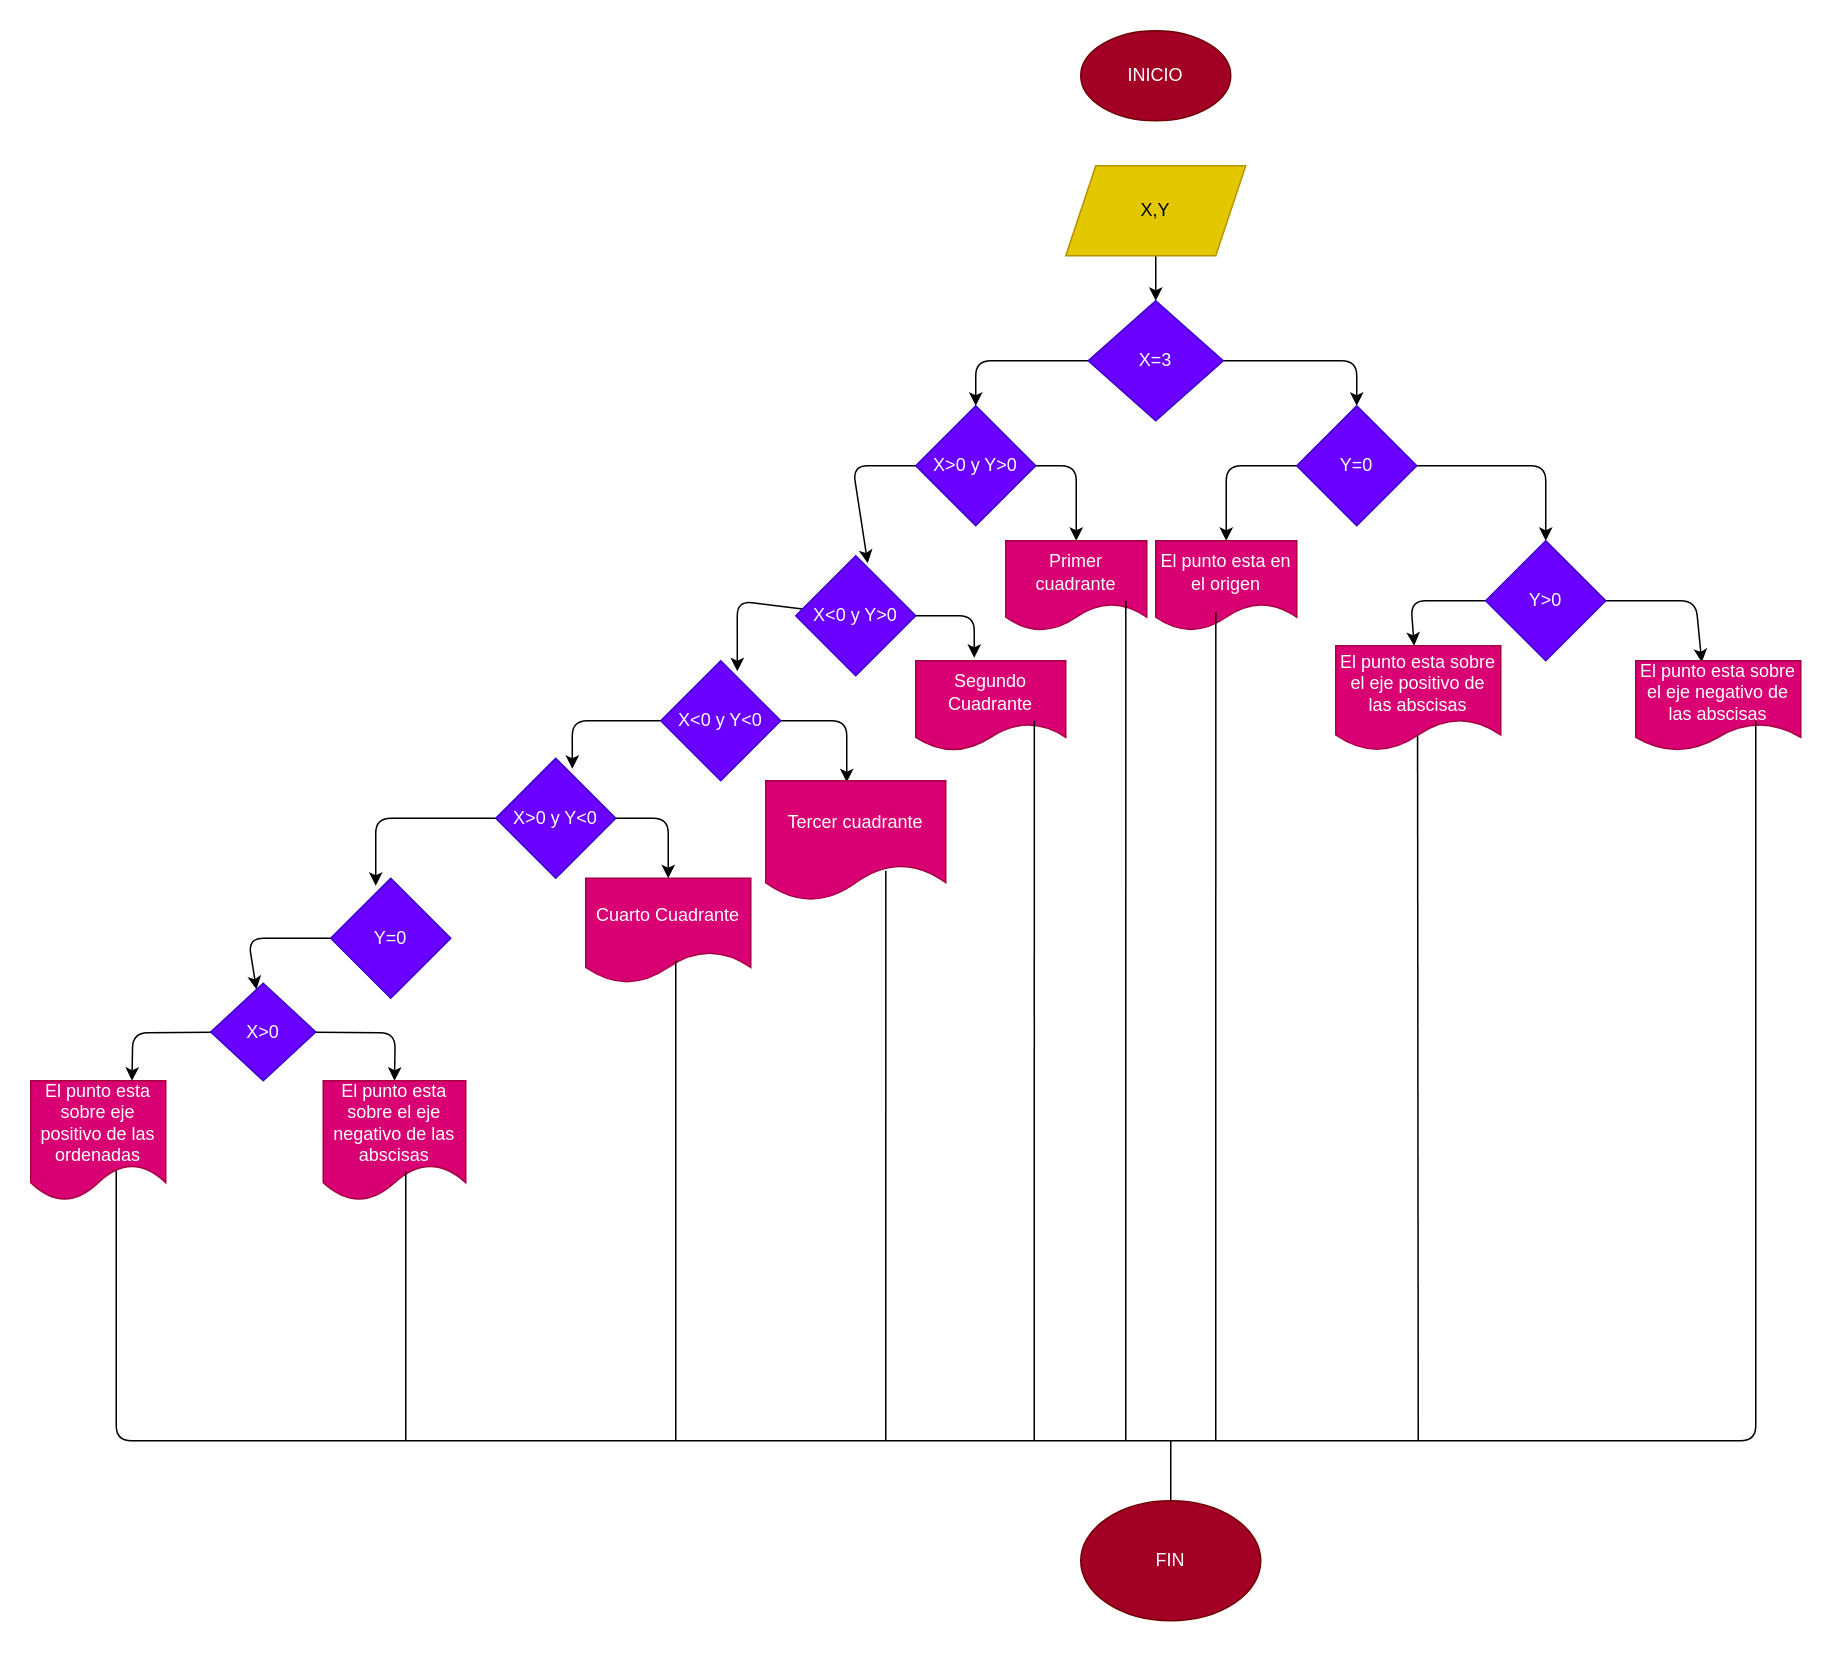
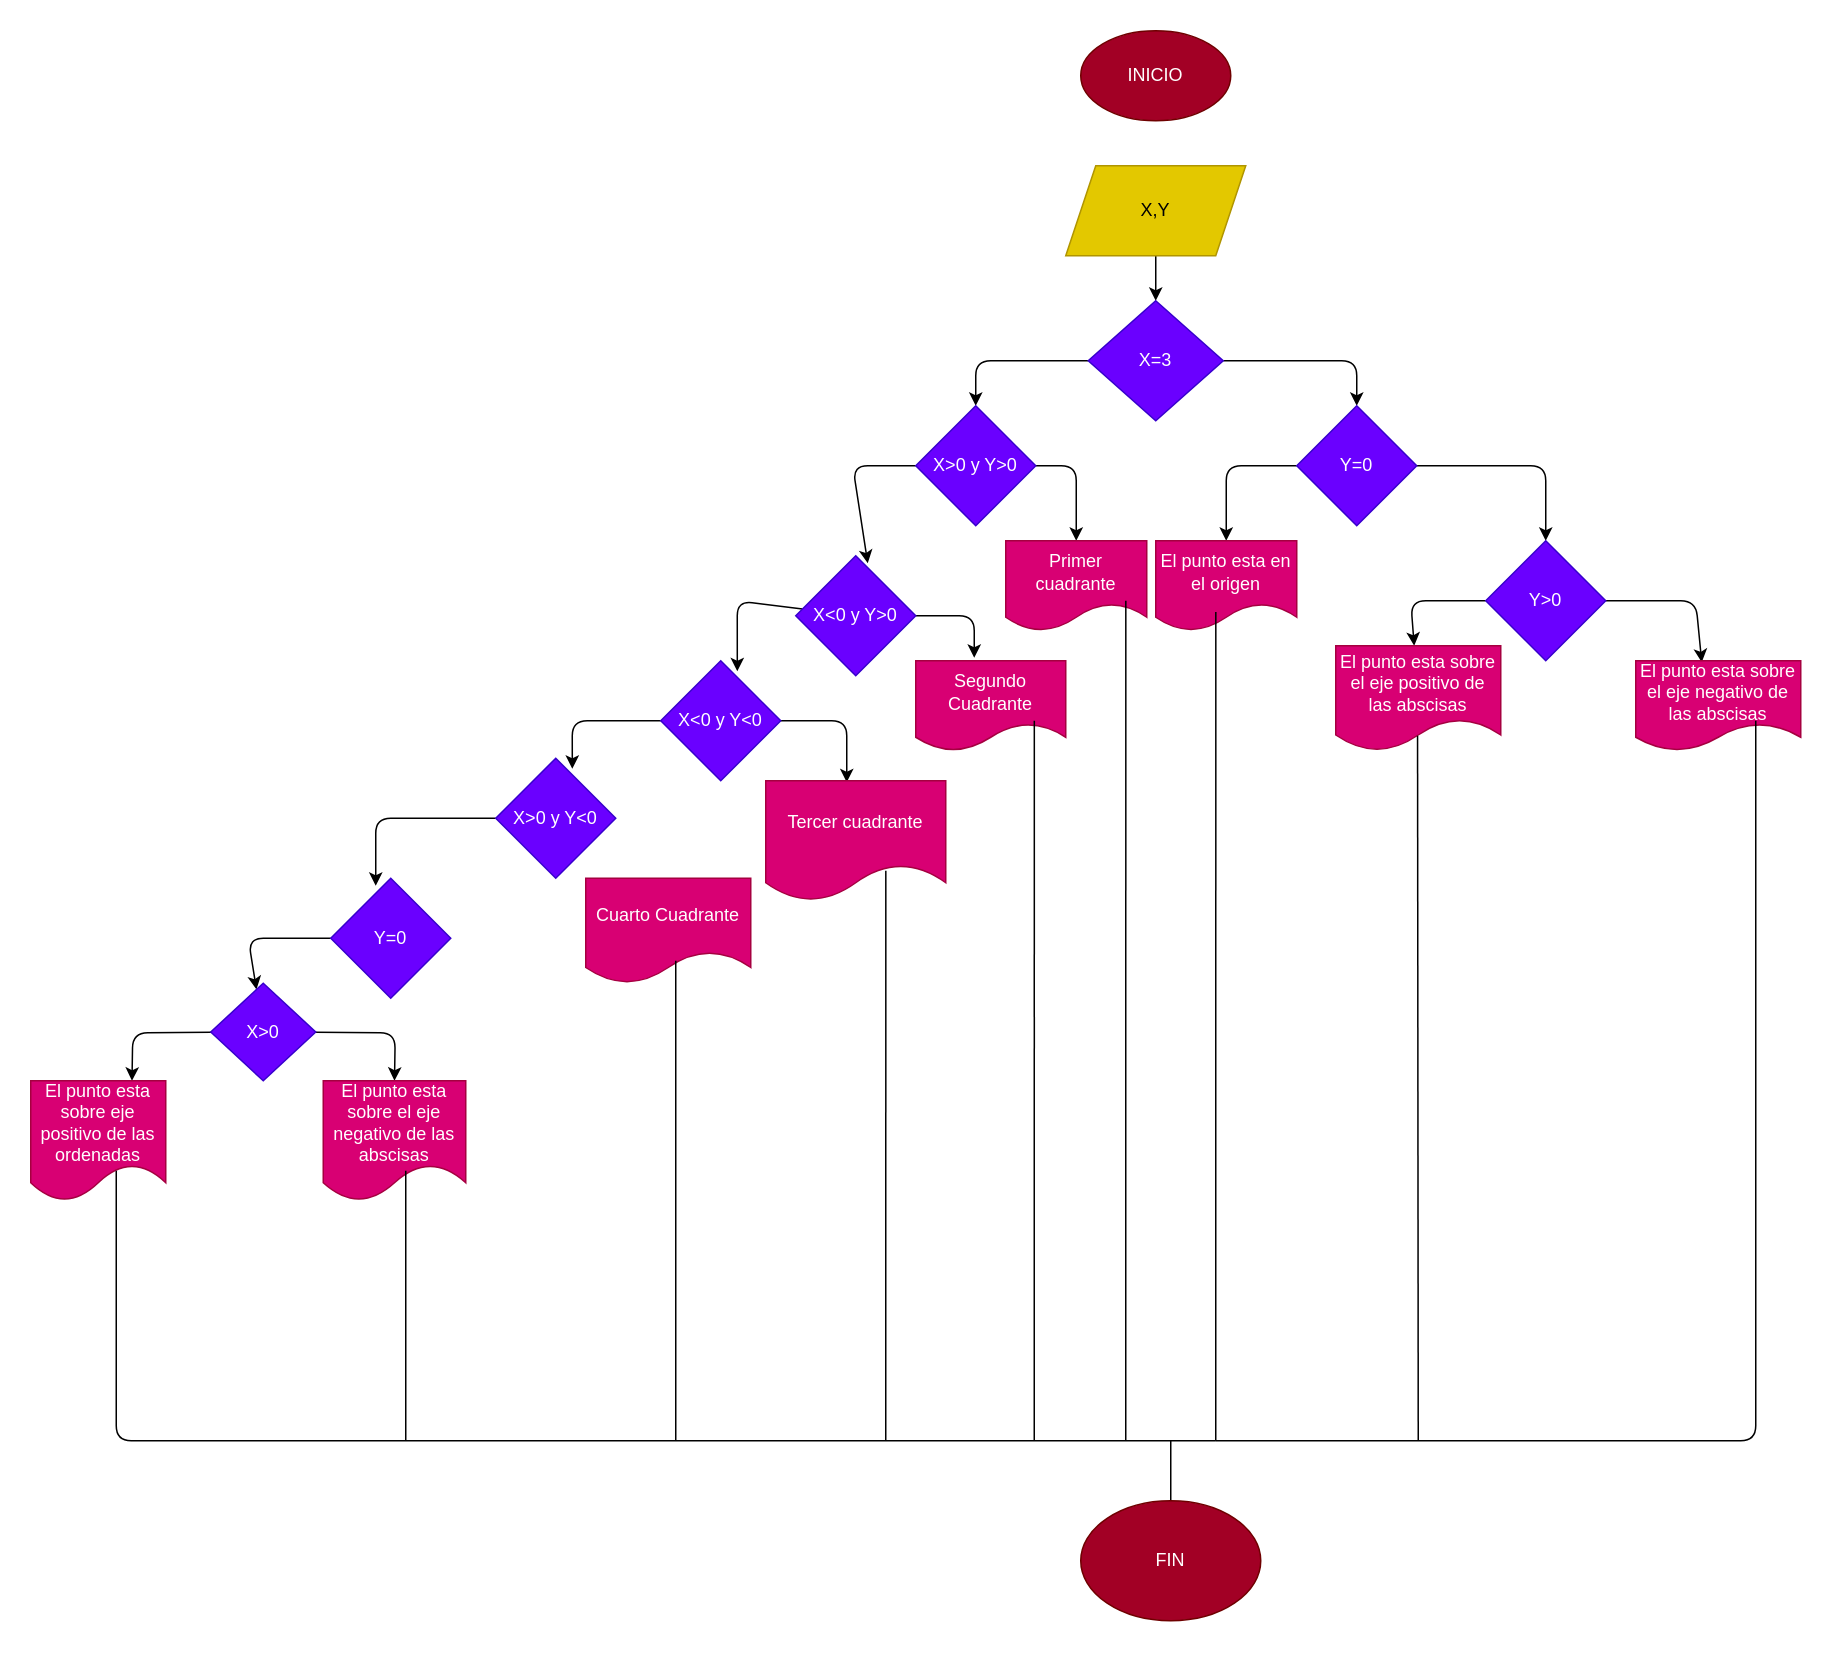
(664, 821) -> none
